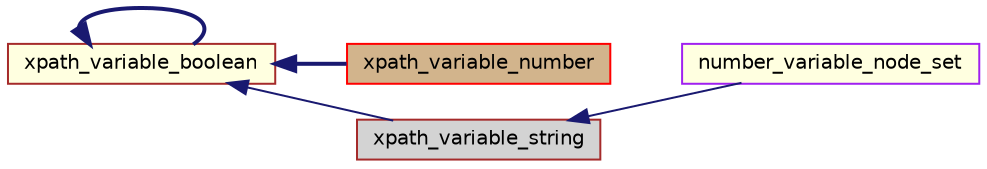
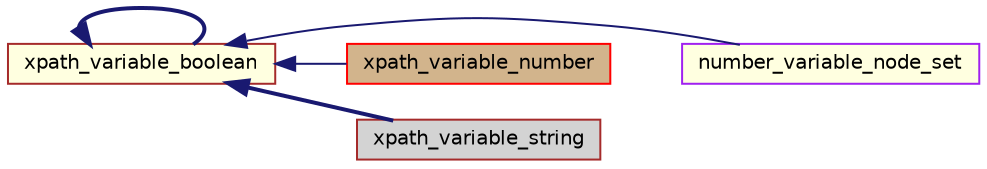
(321, 64) -> (321, 64)
(665, 99) -> (493, 18)
(320, 104) -> (320, 104)
